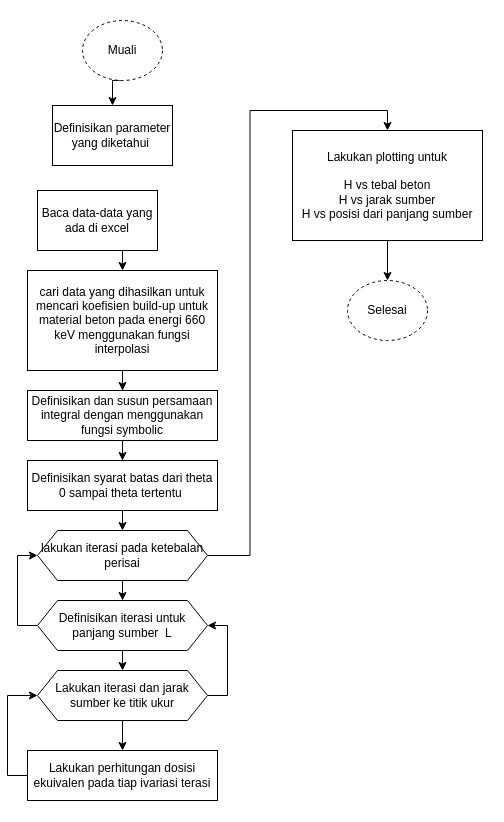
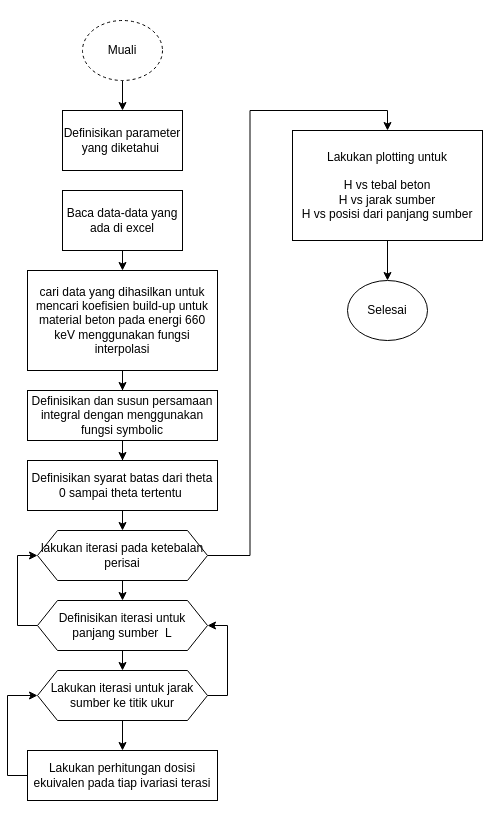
(113, 136) -> (123, 141)
(98, 221) -> (123, 221)
(388, 311) -> (388, 311)
(123, 696) -> (123, 696)
